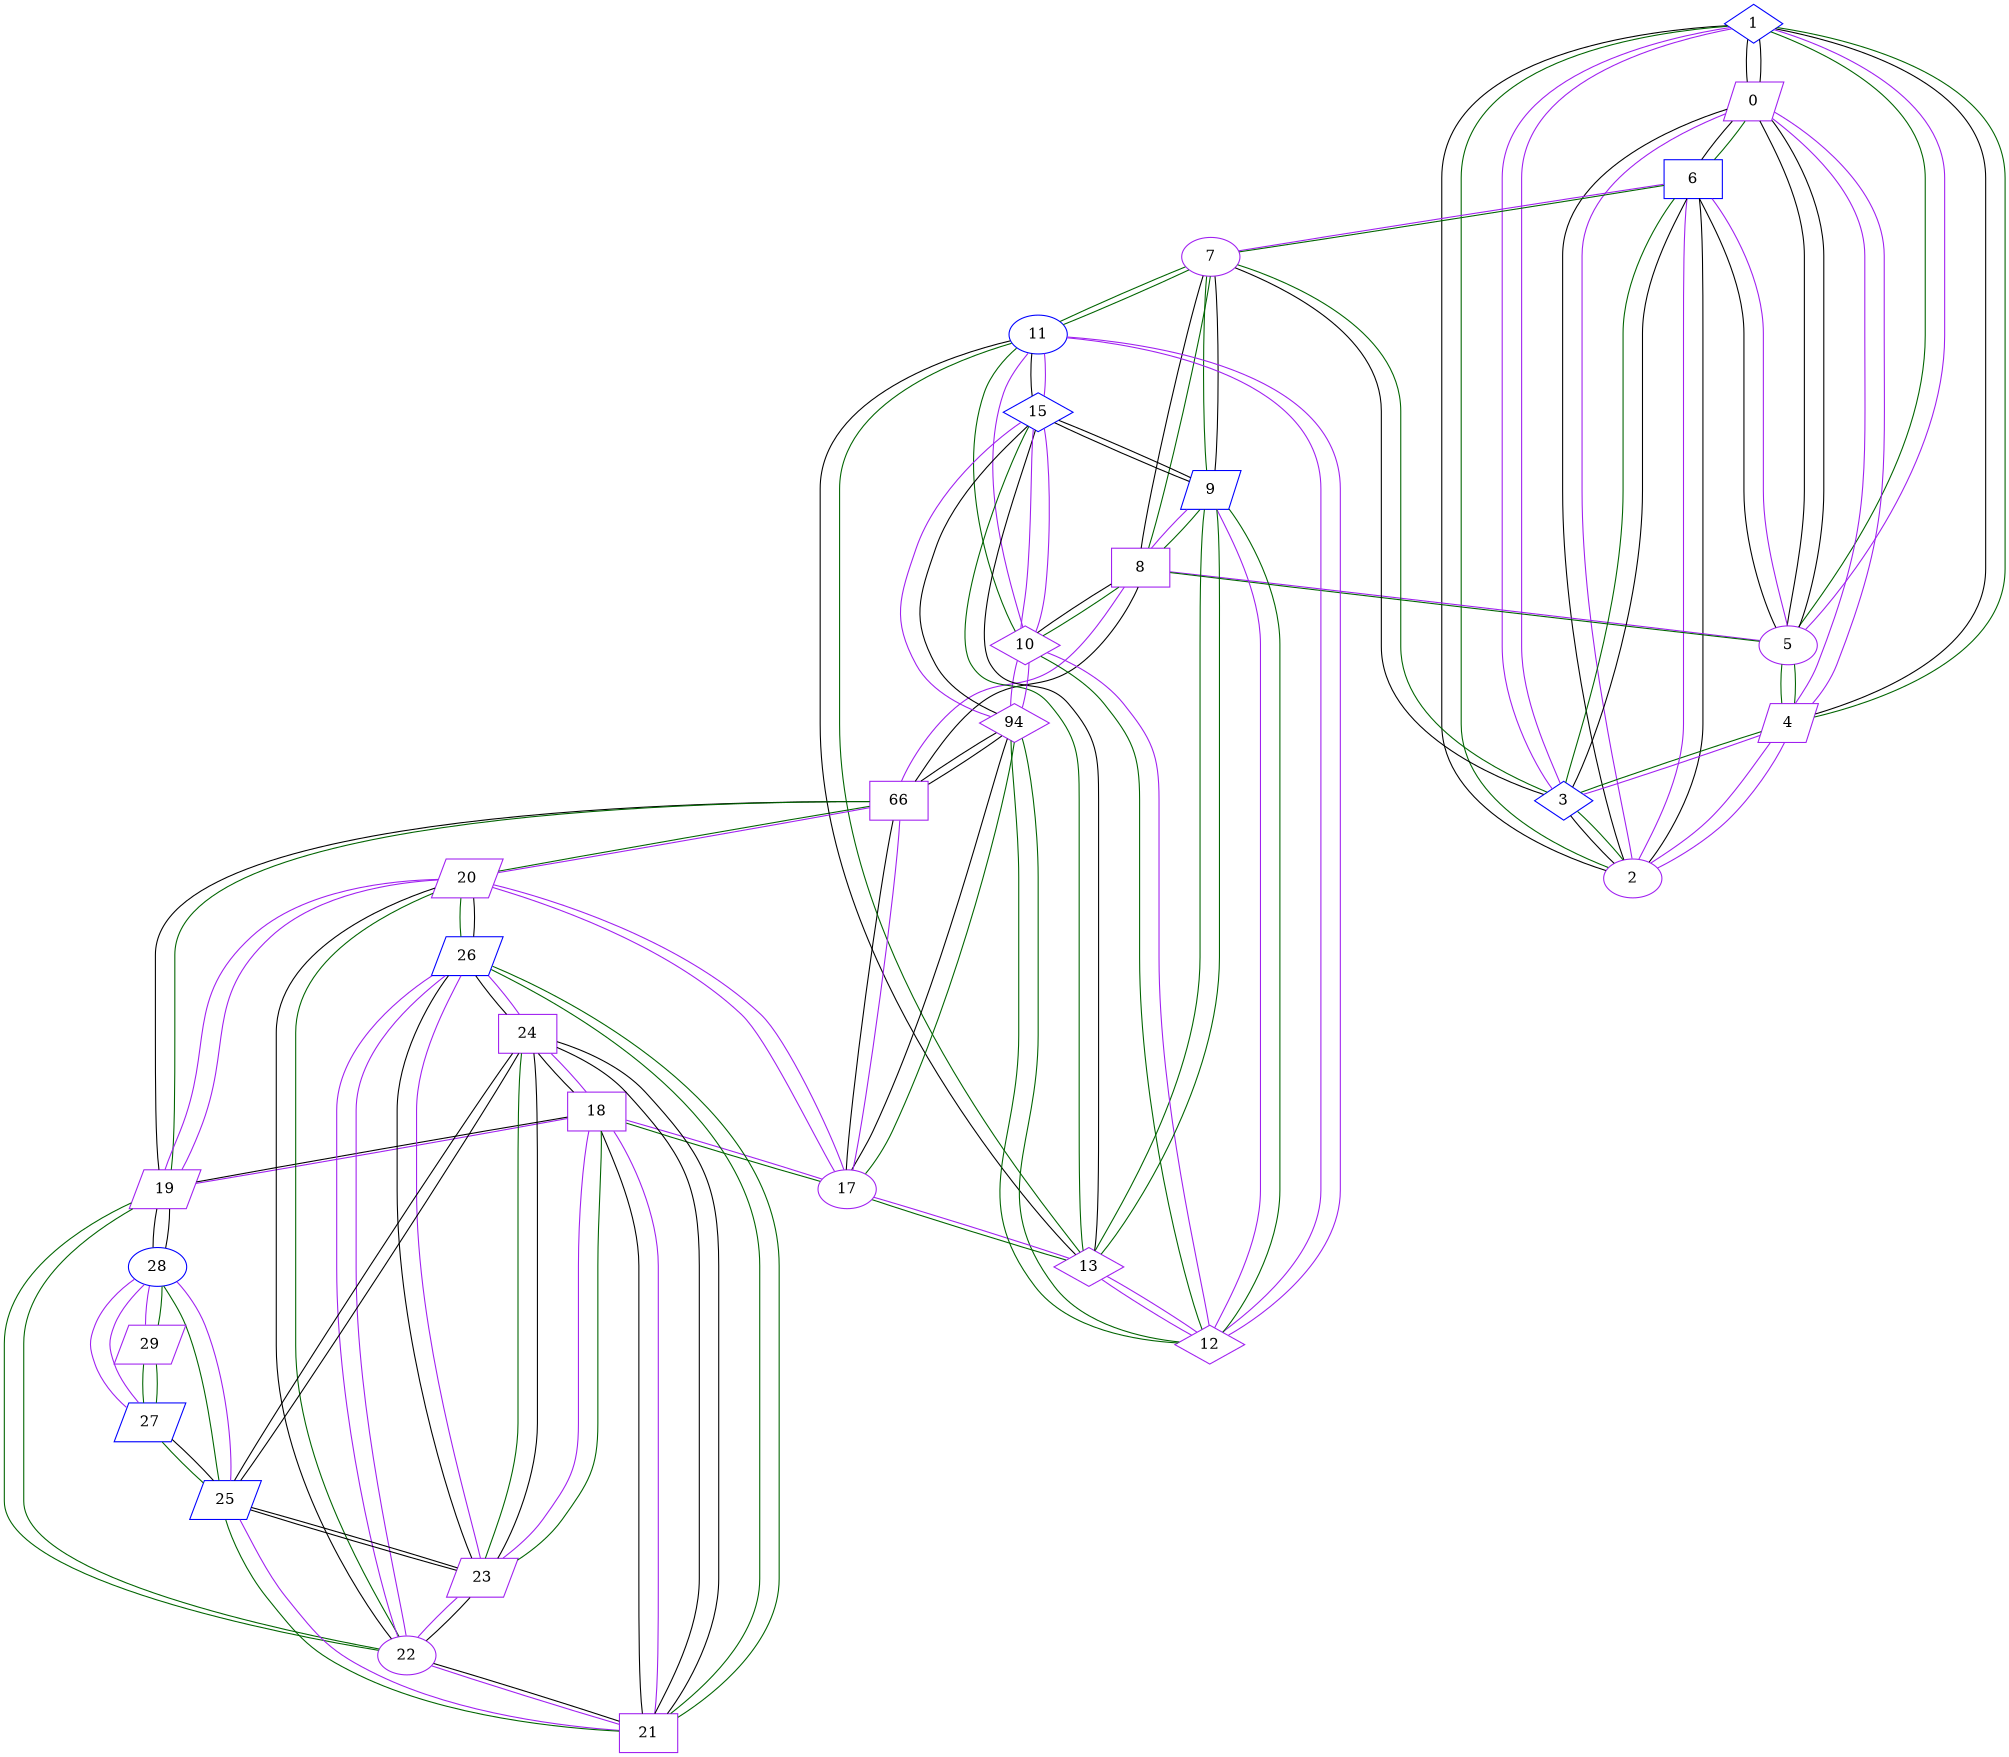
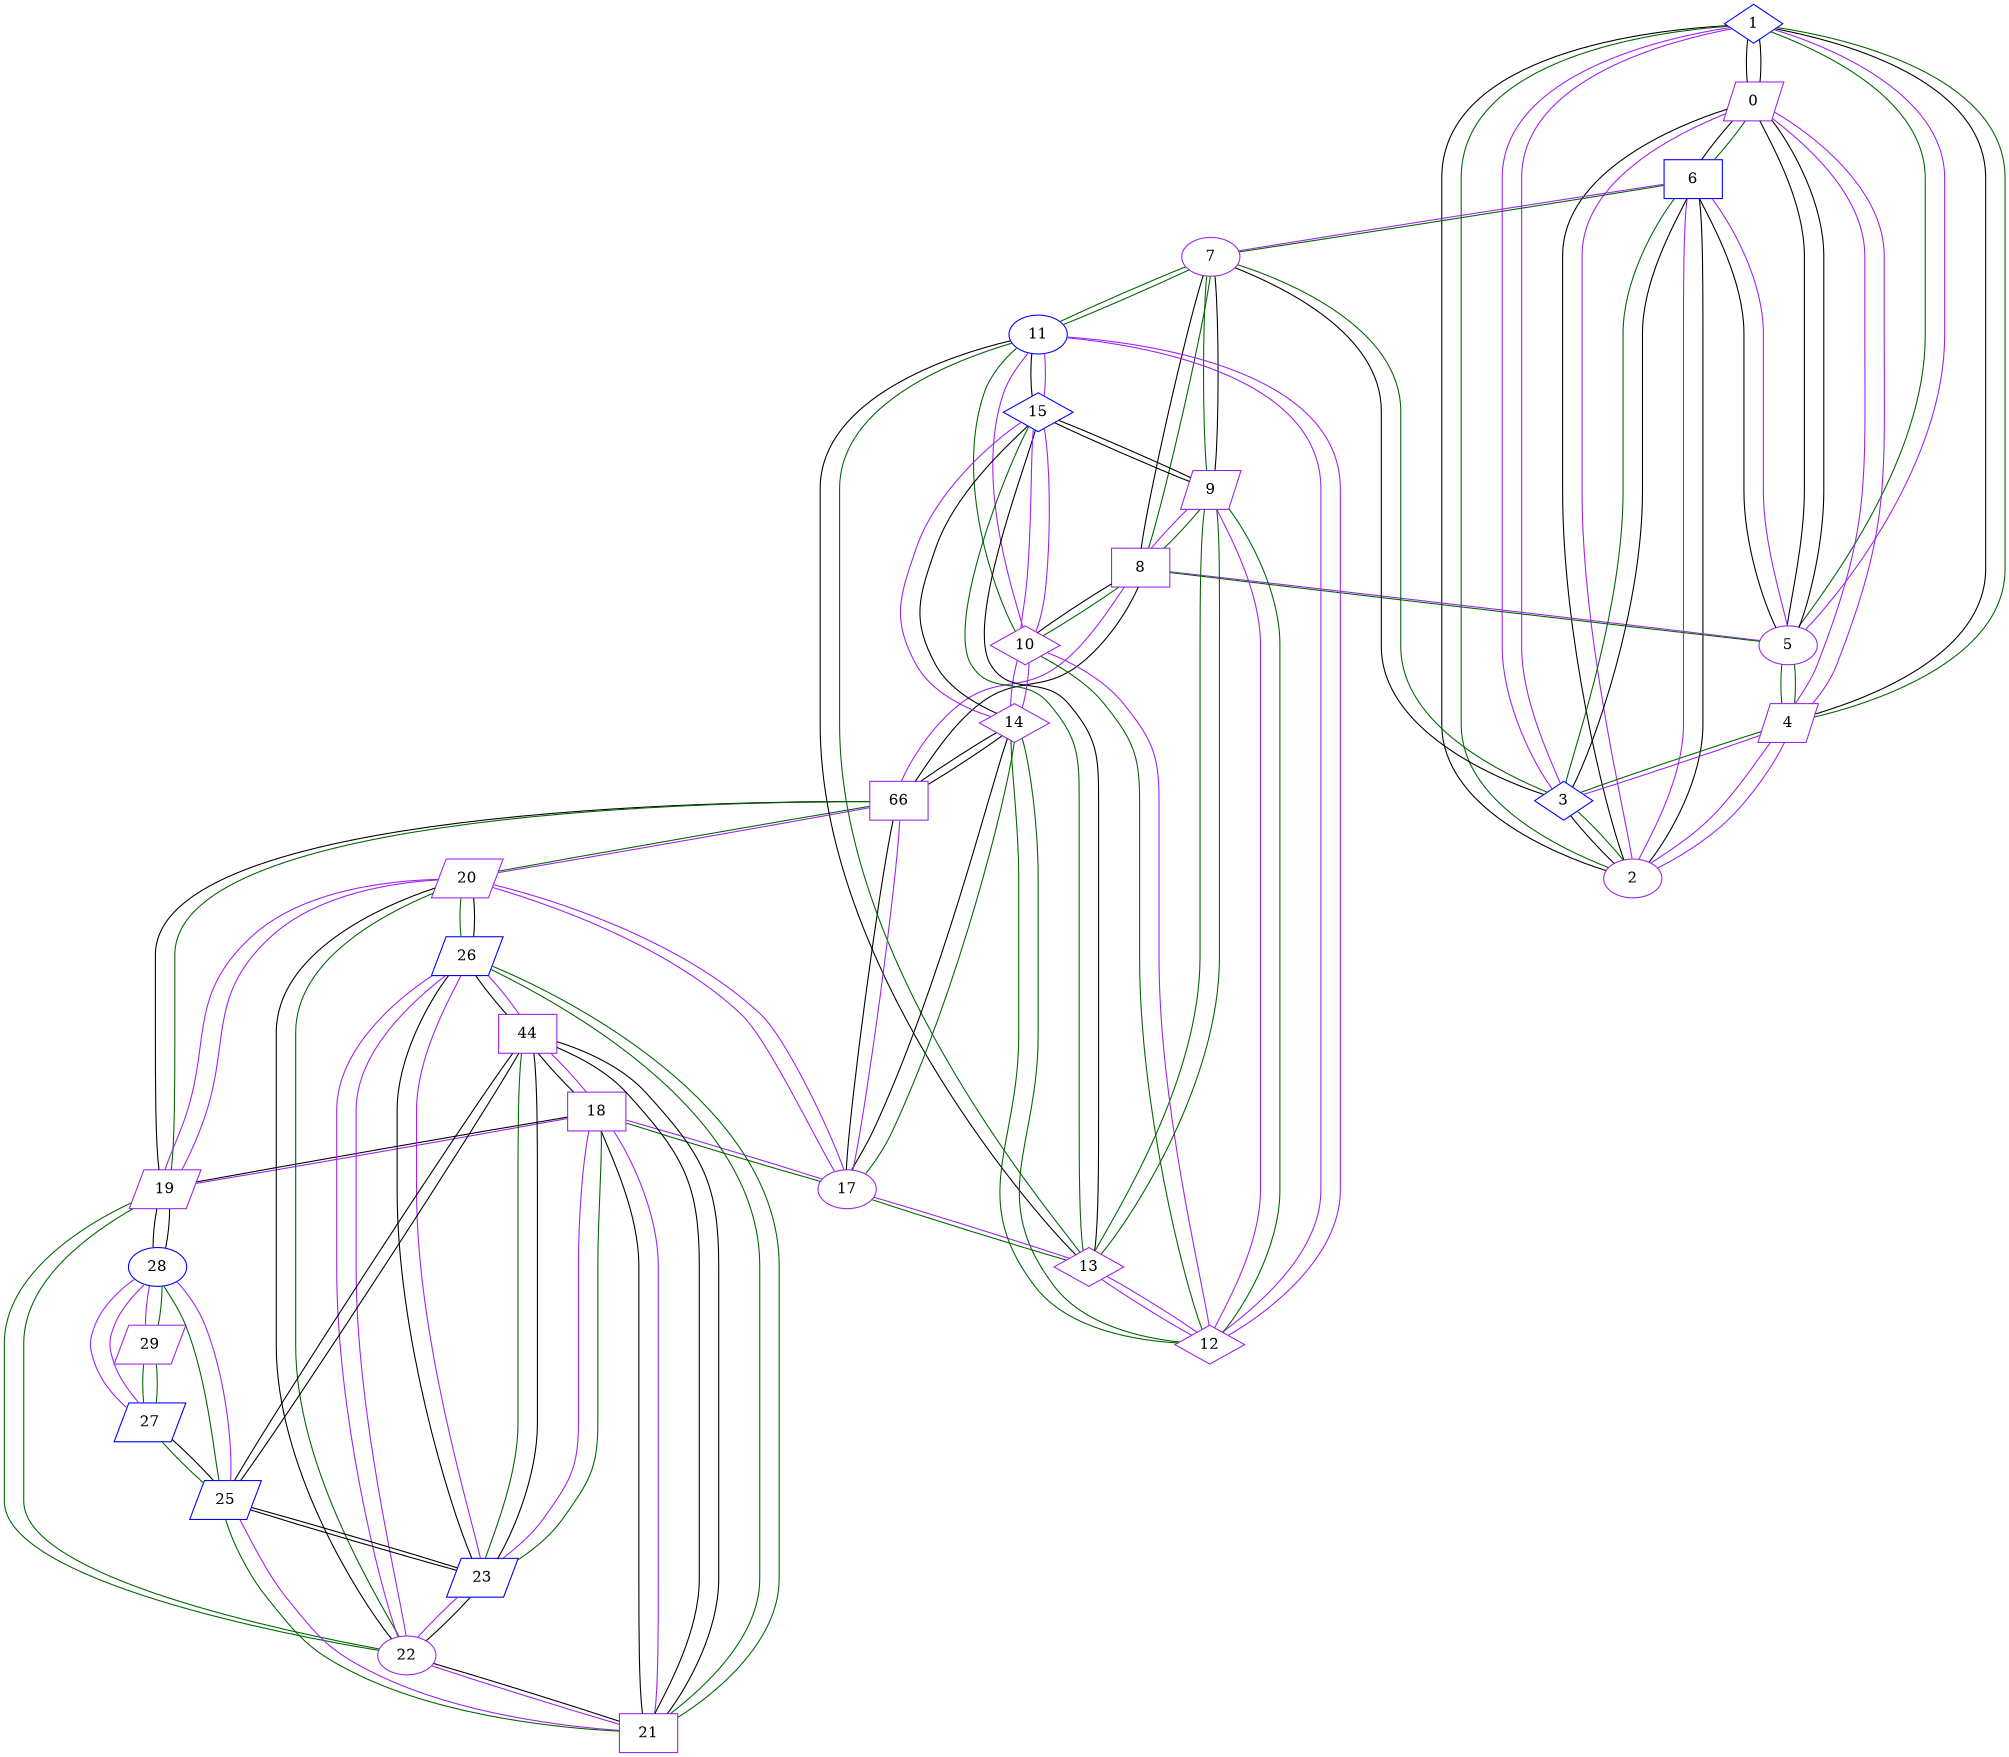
(1211, 490) -> (1211, 490)
(1014, 723) -> (1014, 723)
(528, 1034) -> (528, 1034)
(482, 1578) -> (482, 1578)
